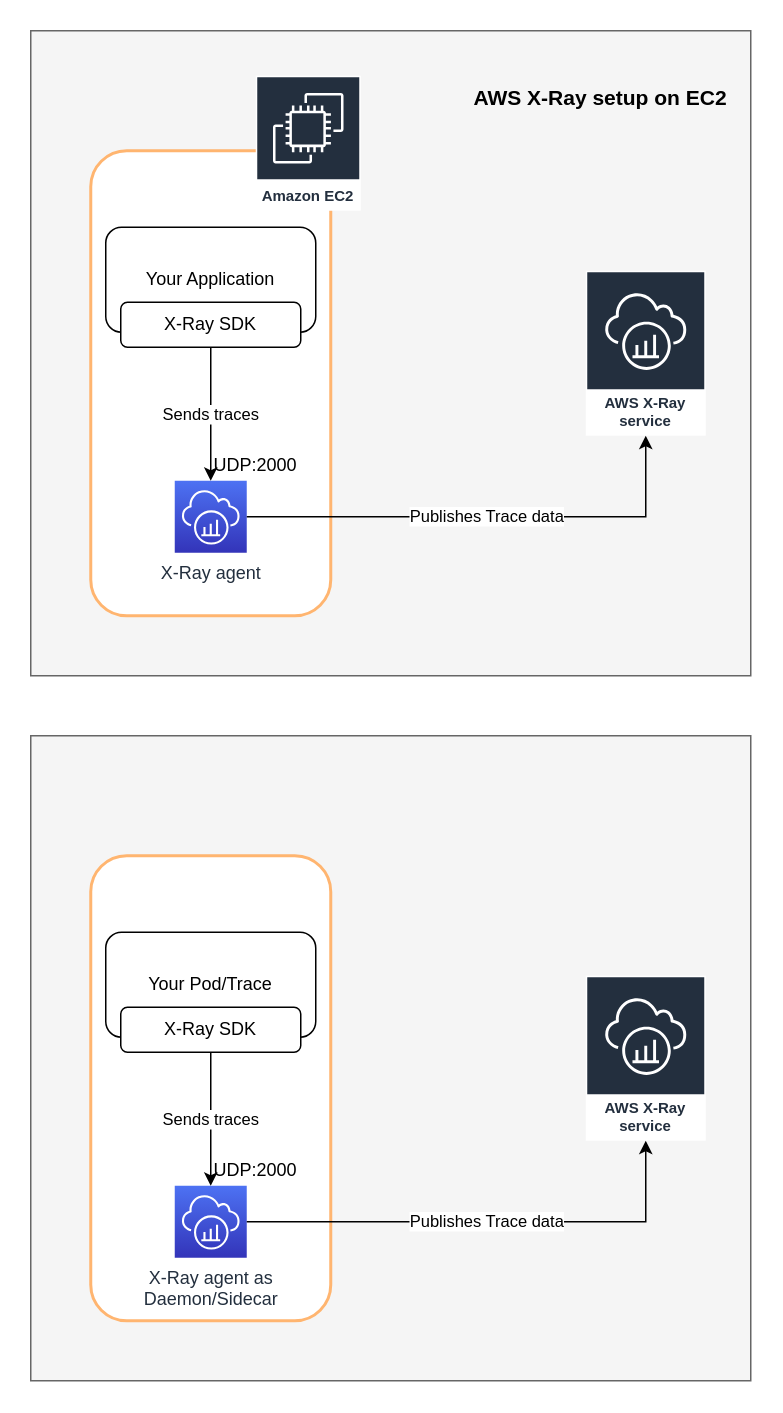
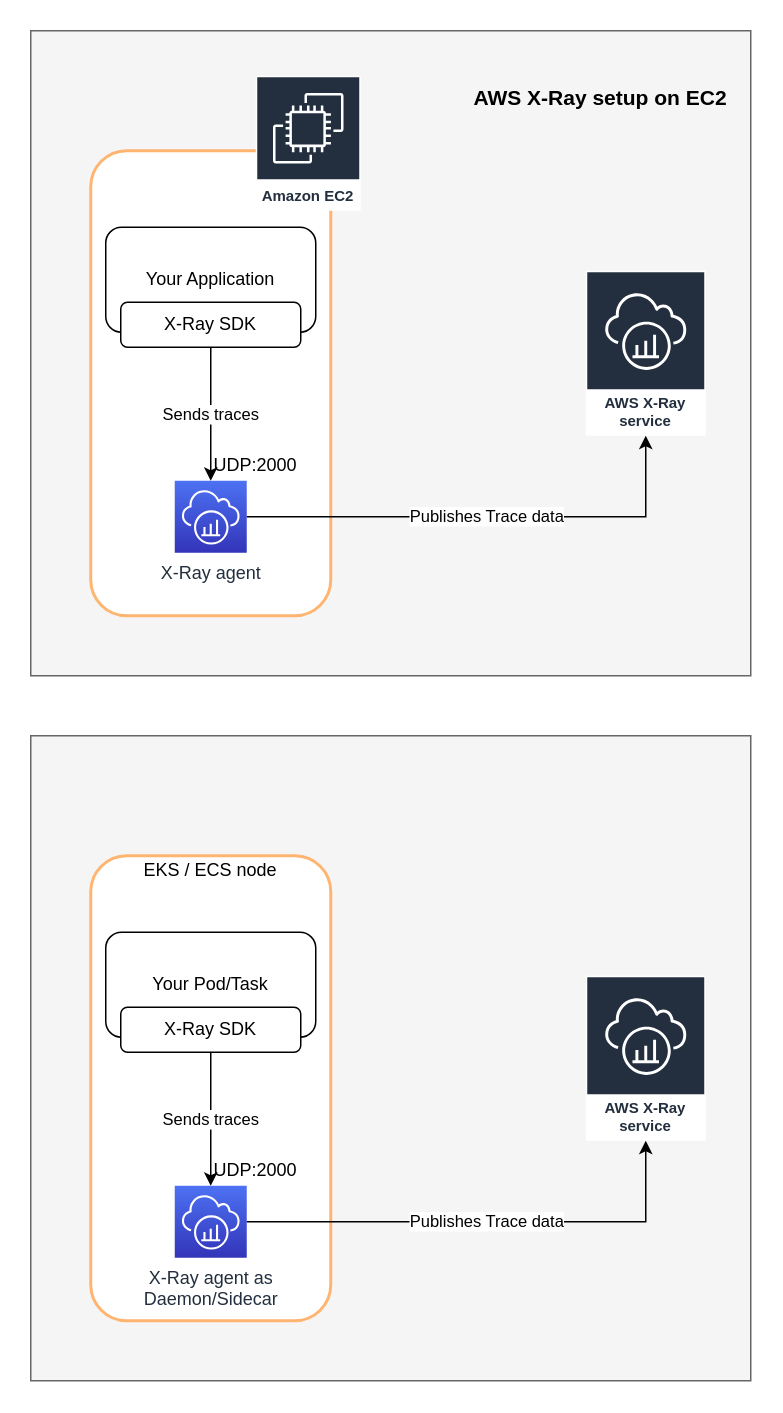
none -> (211, 871)
(211, 985) -> (211, 985)
